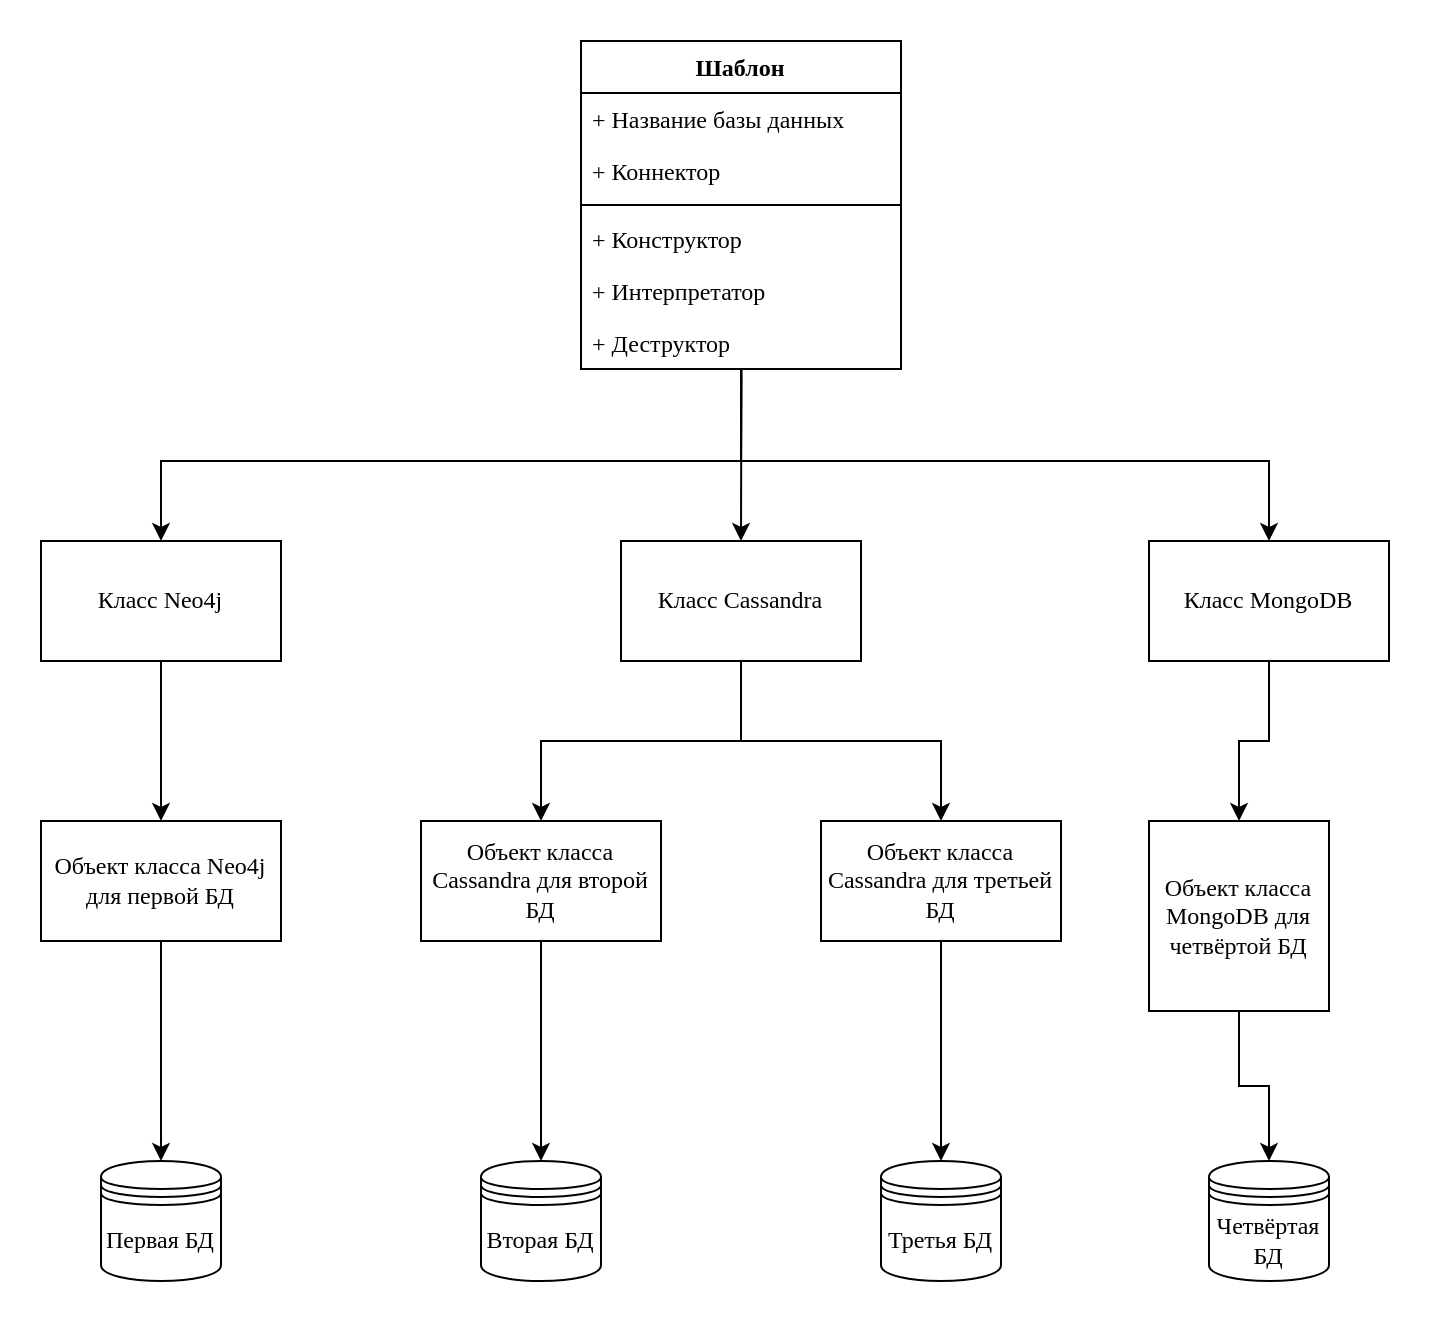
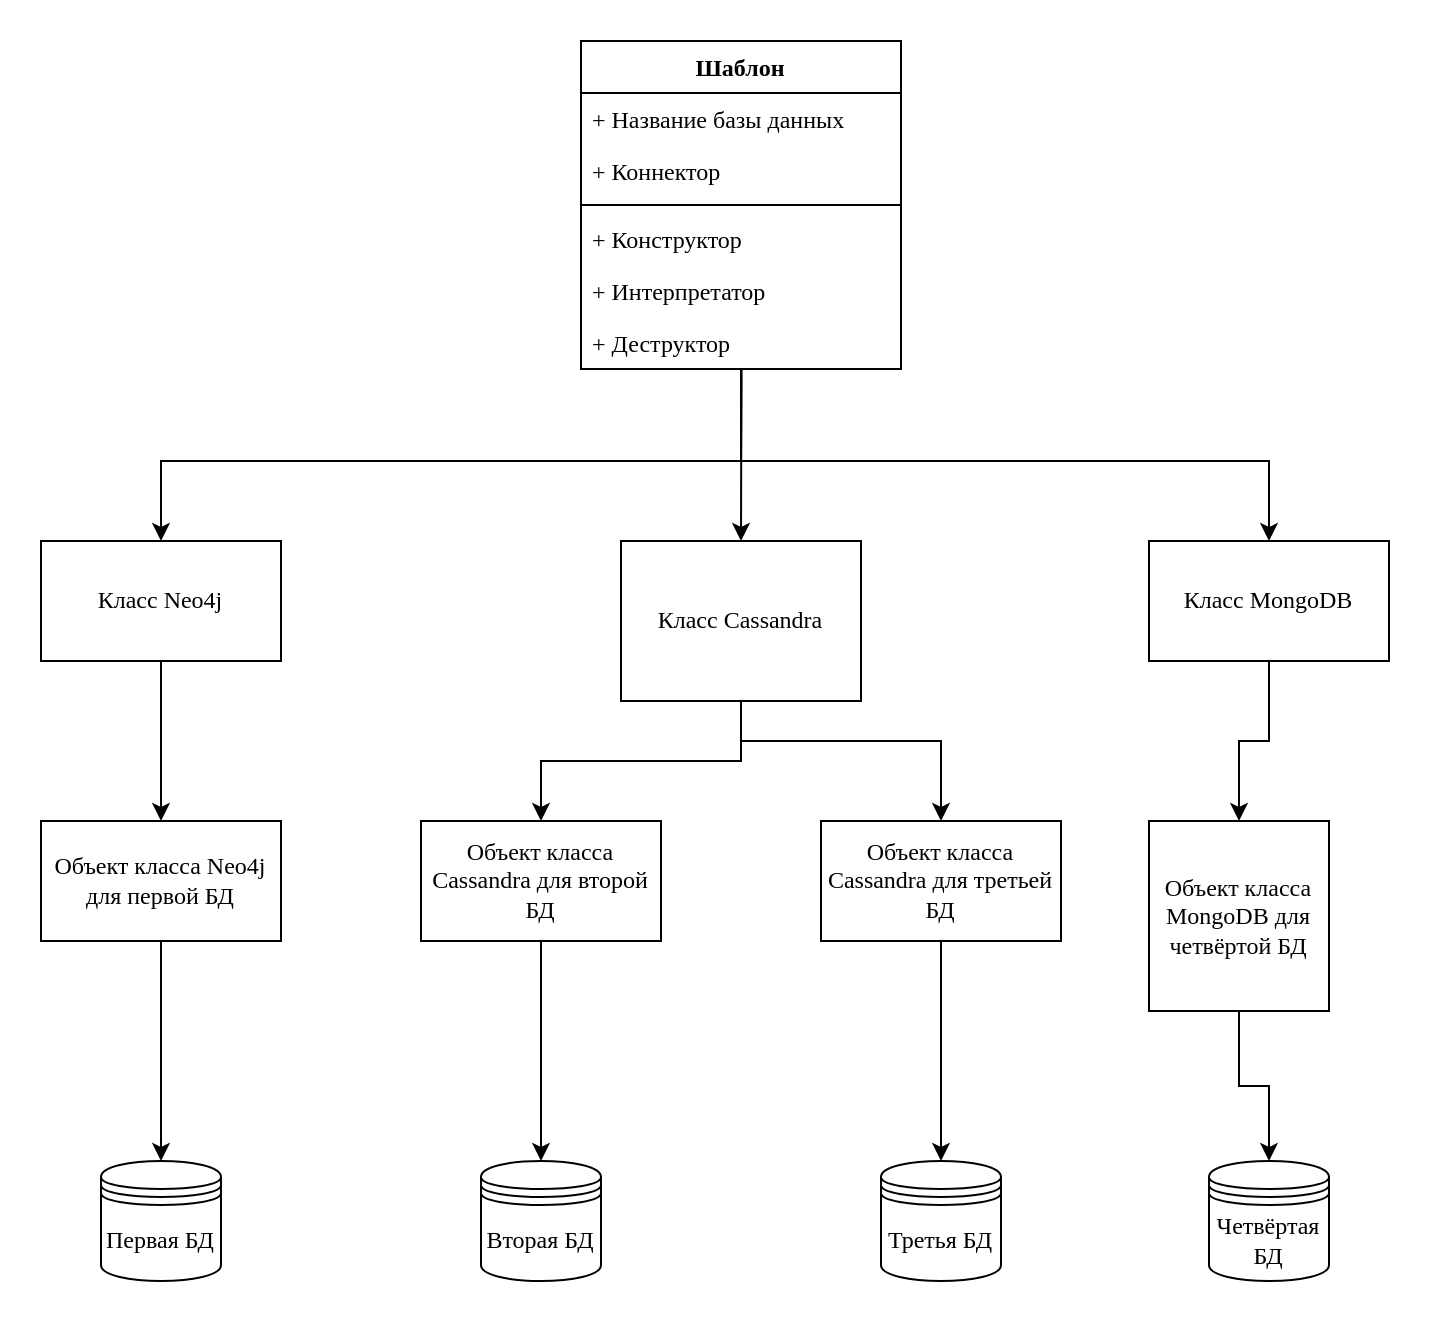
(741, 601) -> (741, 621)
